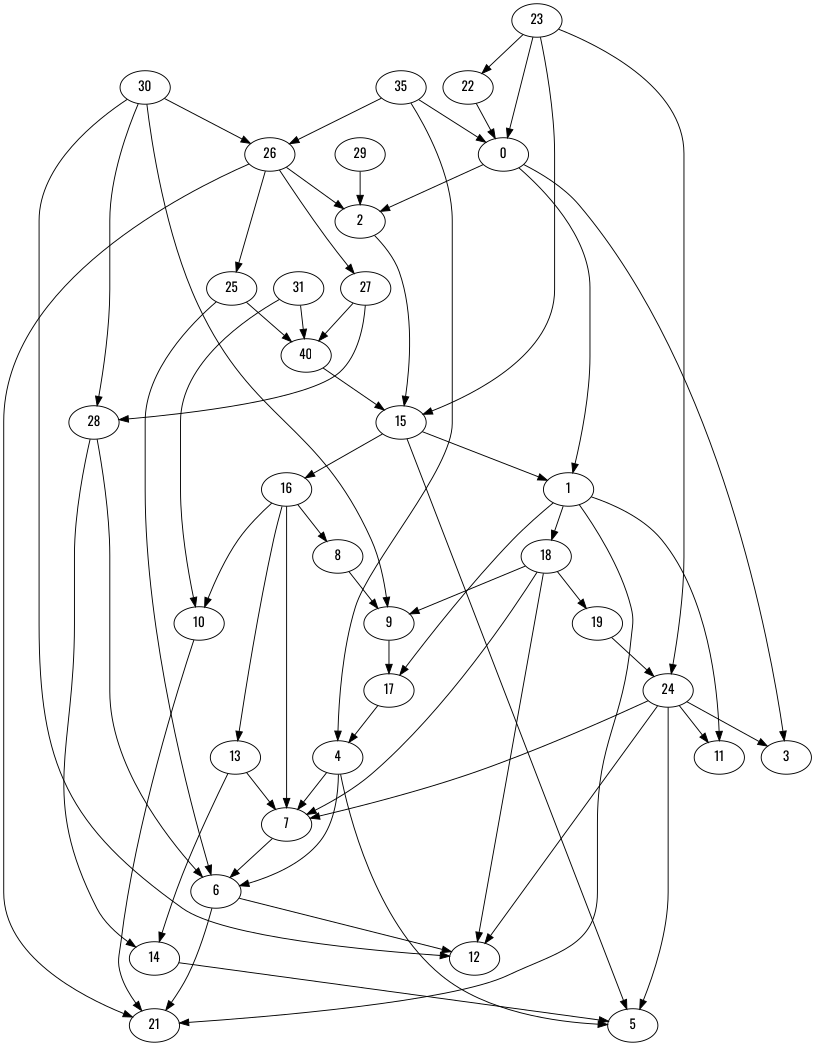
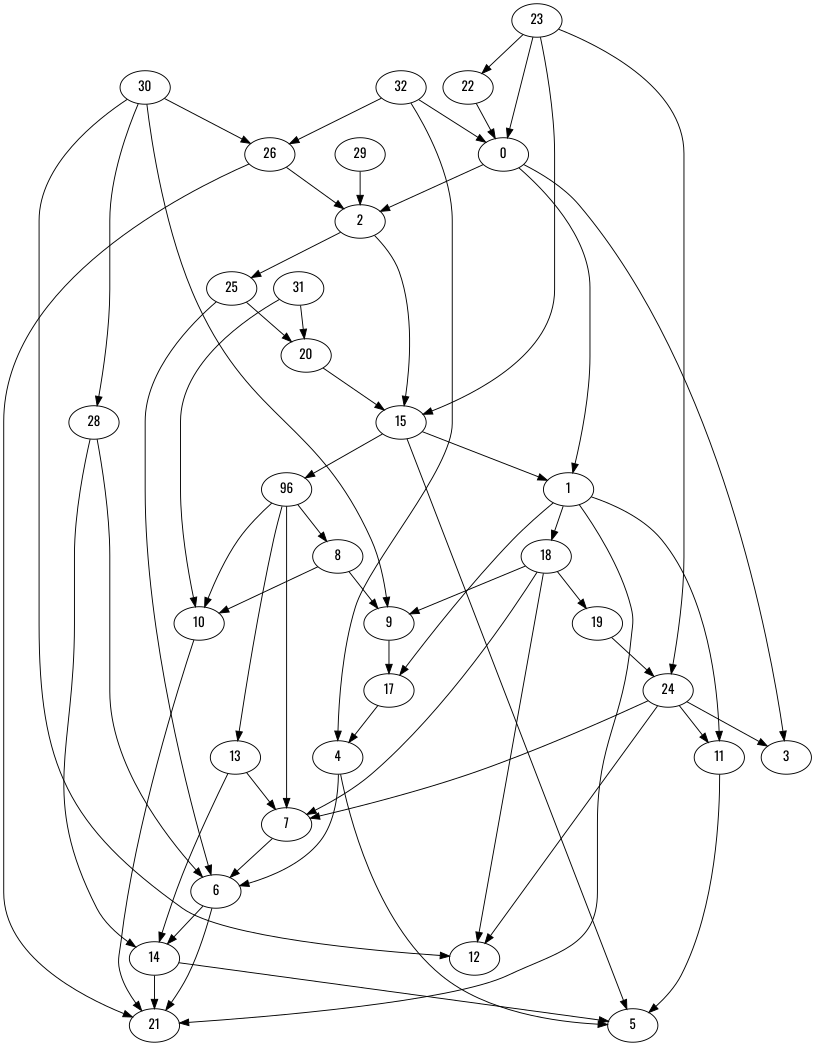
(401, 87) -> (401, 87)
(252, 217) -> (300, 253)
(366, 288) -> none
(306, 355) -> (306, 355)
(287, 489) -> (287, 489)
none -> (273, 588)
(315, 787) -> none
(668, 855) -> (708, 897)
(341, 924) -> (188, 922)
none -> (154, 987)
